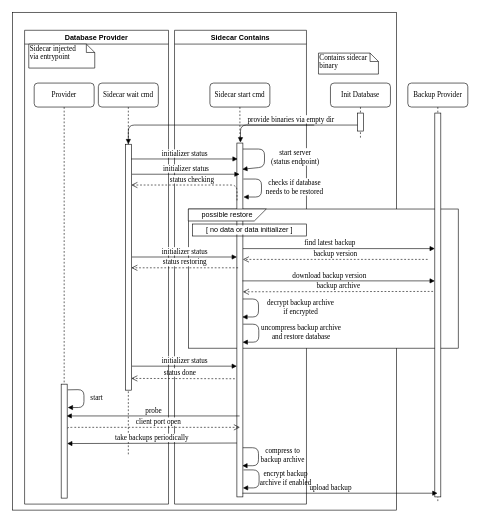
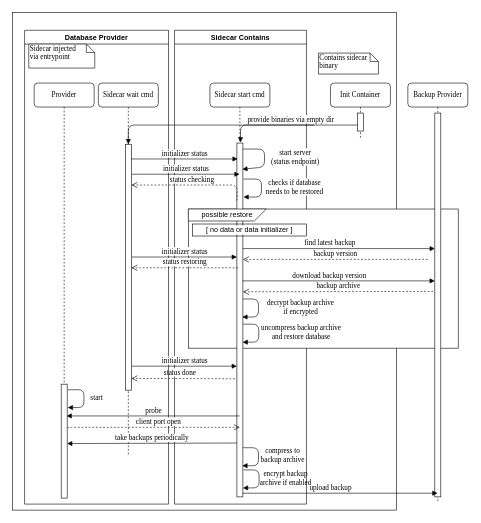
(360, 95) -> (360, 95)
